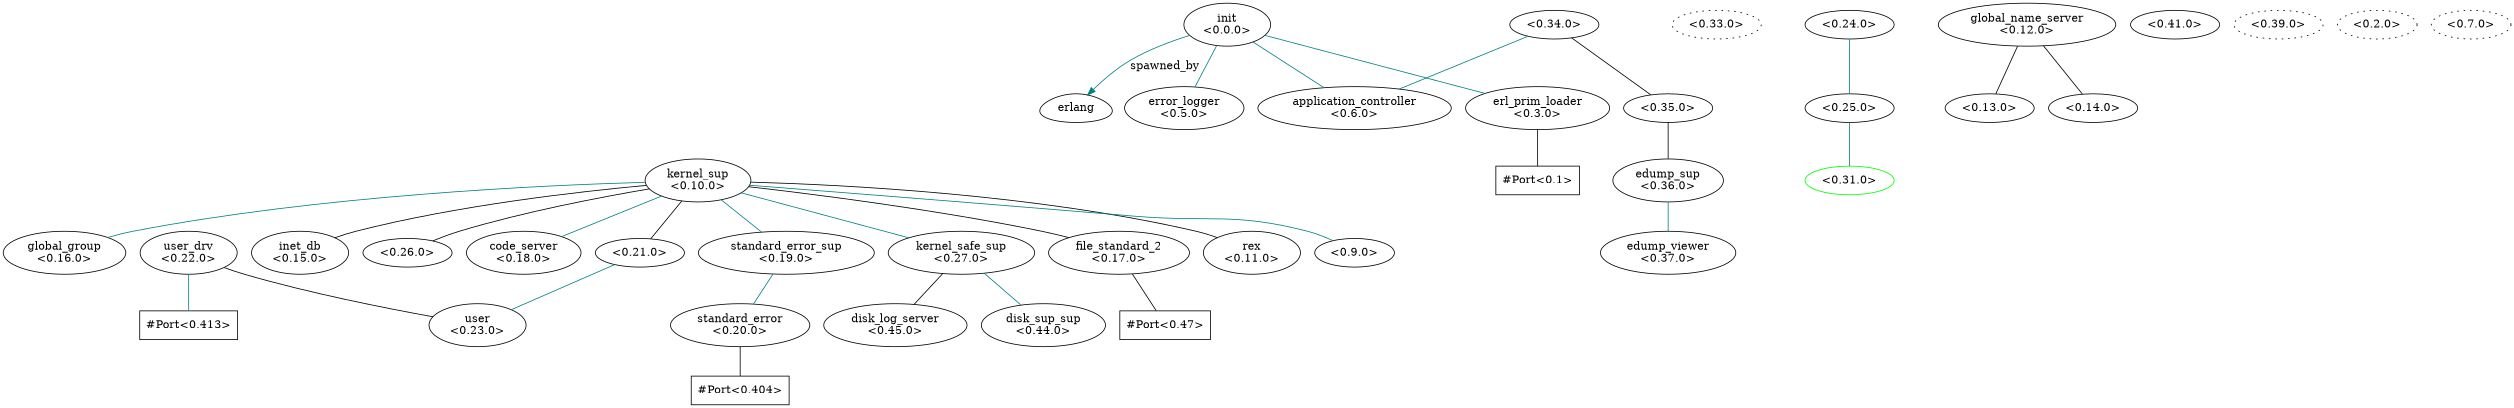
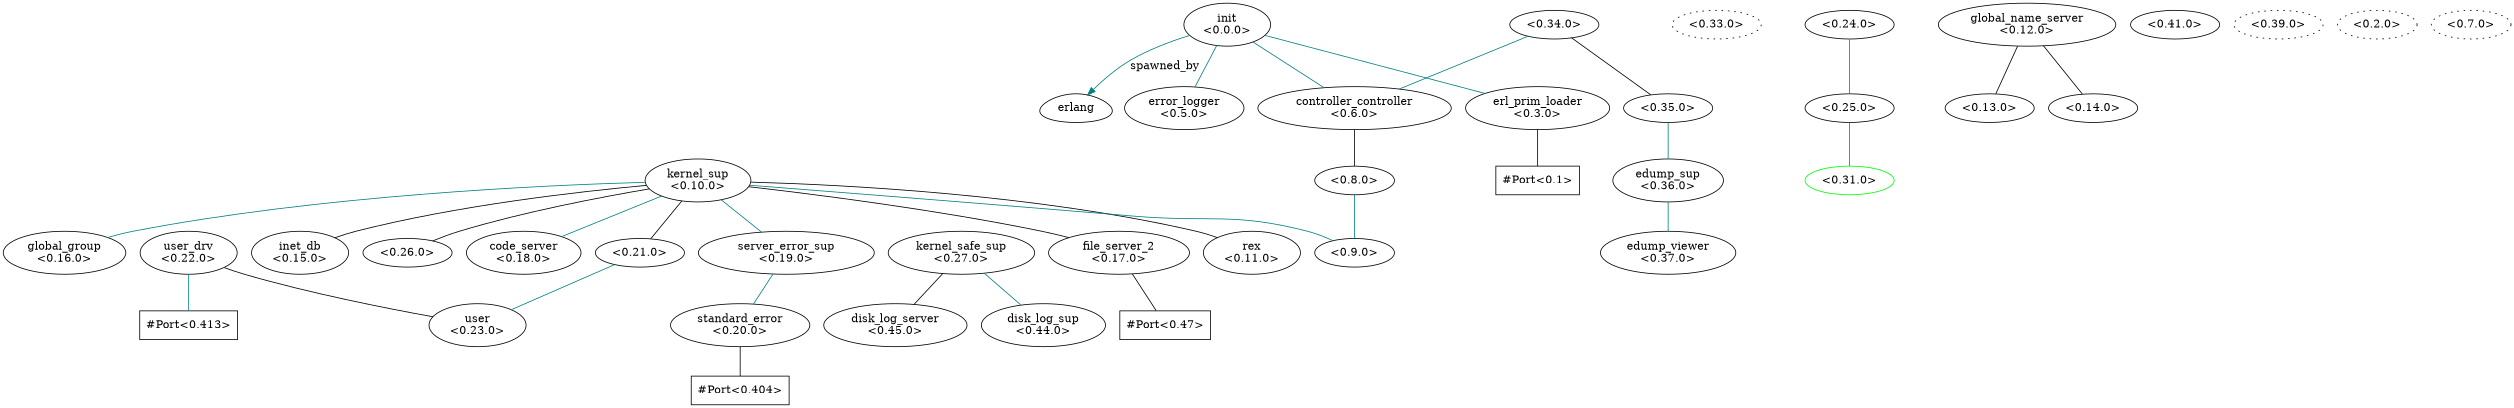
(1355, 108) -> (1355, 108)
(1668, 141) -> (1668, 141)
none -> (1355, 180)
(825, 215) -> none
(786, 253) -> (786, 253)
(1119, 253) -> (1119, 253)
(1043, 325) -> (1043, 325)
